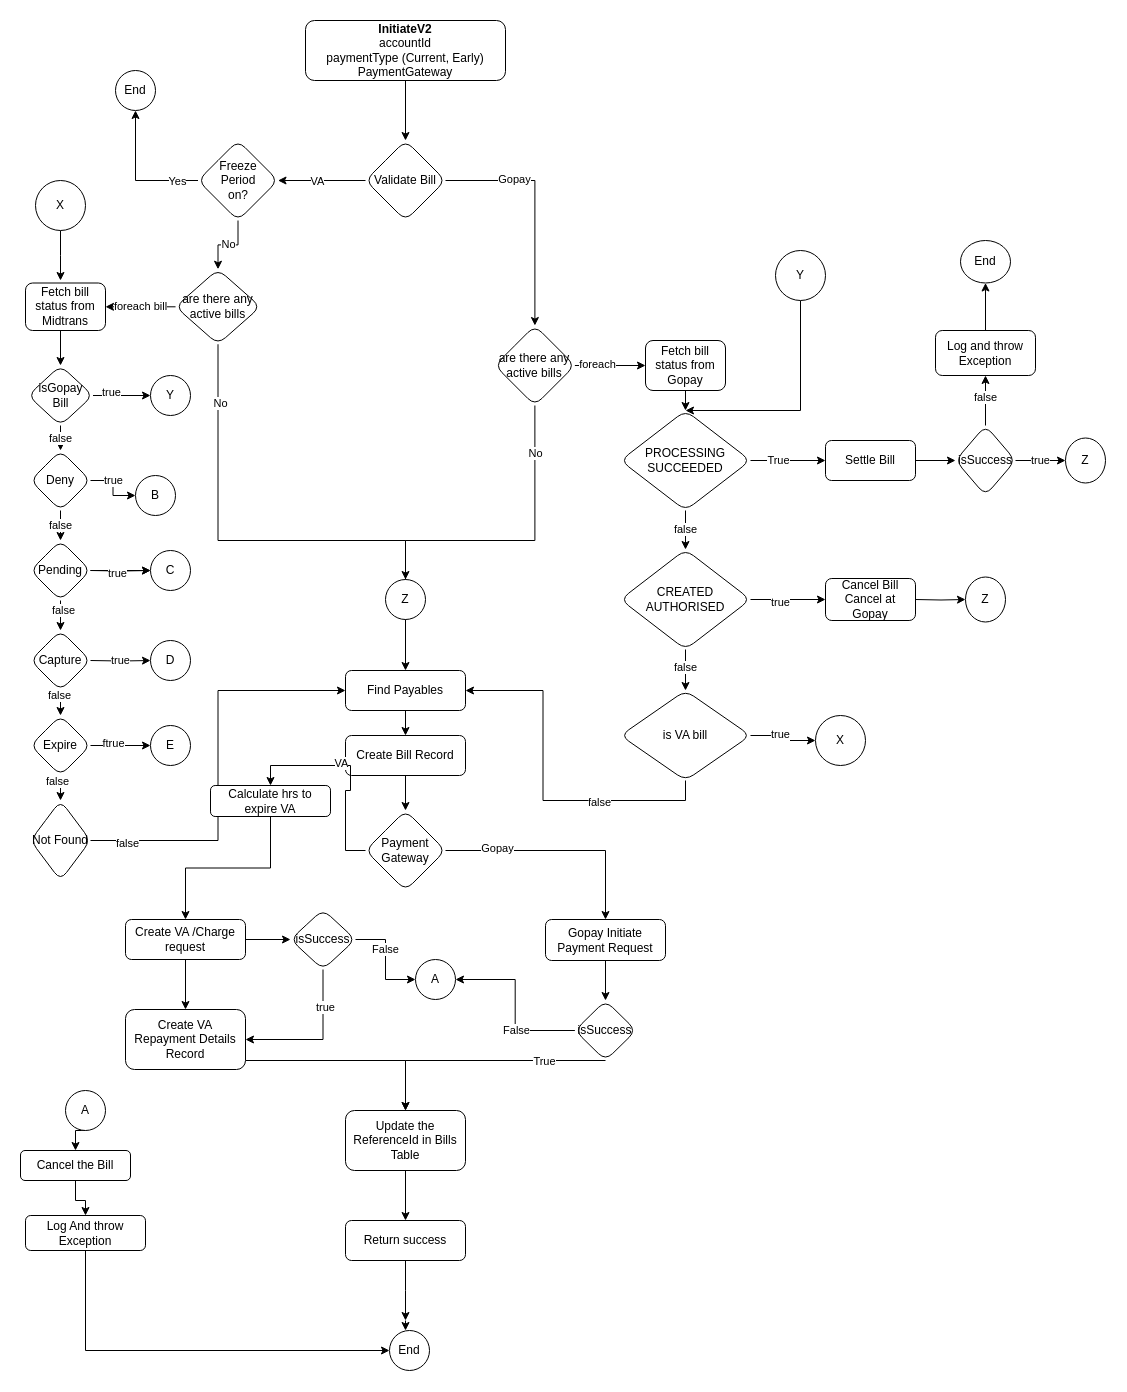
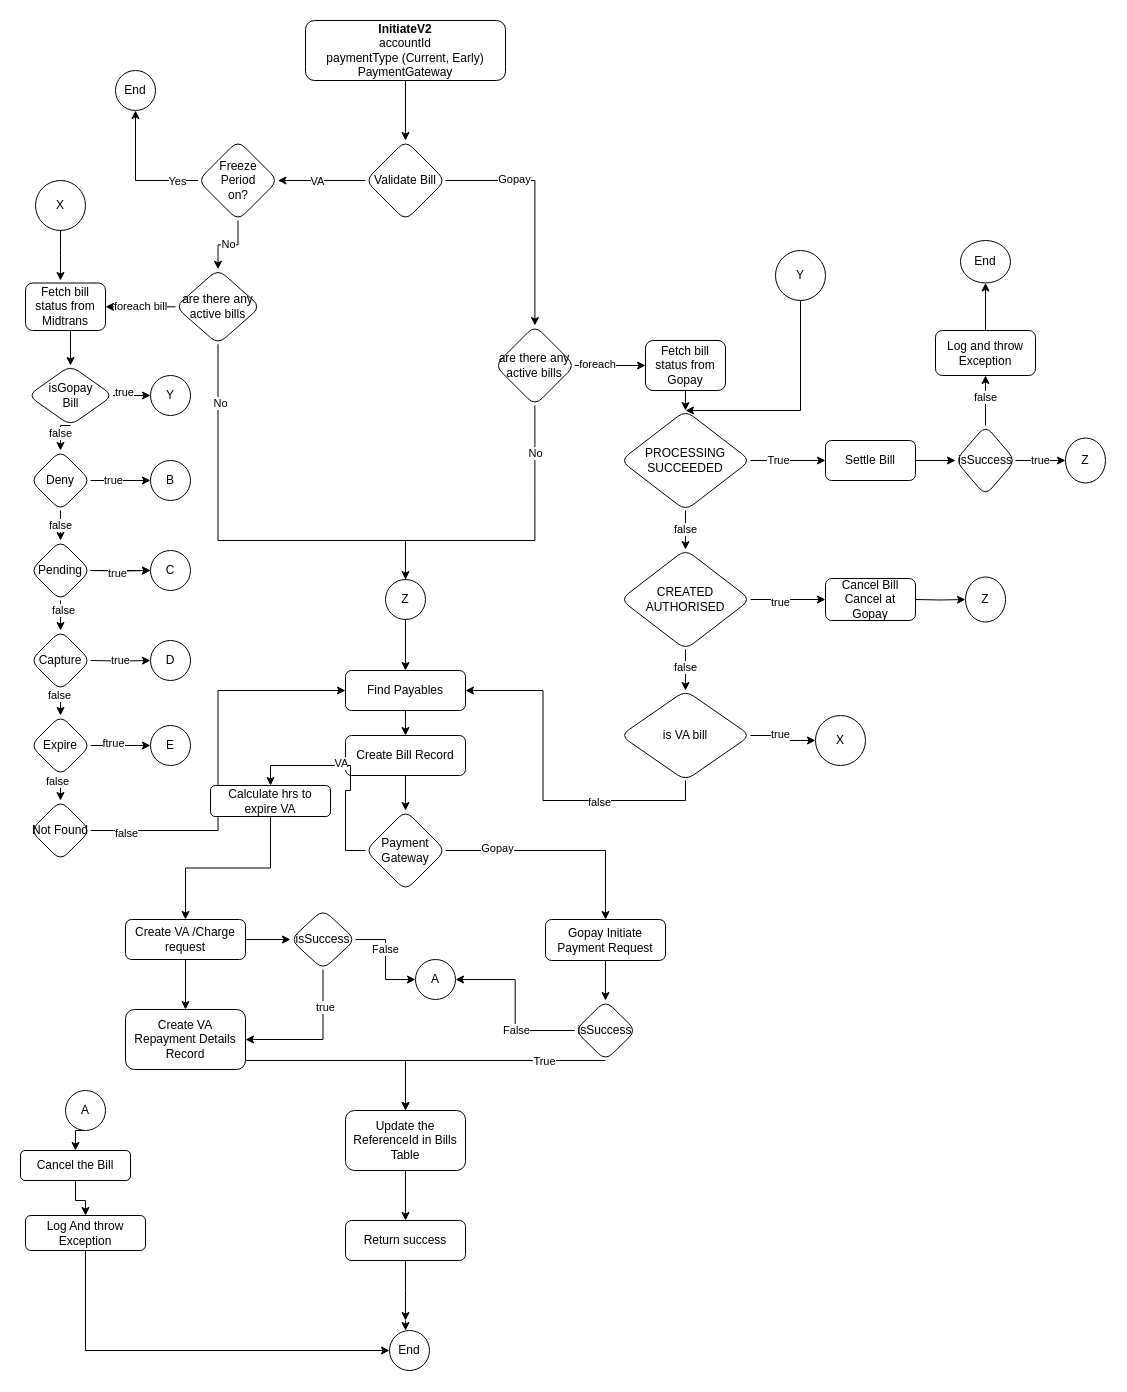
(61, 396) -> (71, 396)
(156, 496) -> (171, 481)
(61, 841) -> (61, 831)
